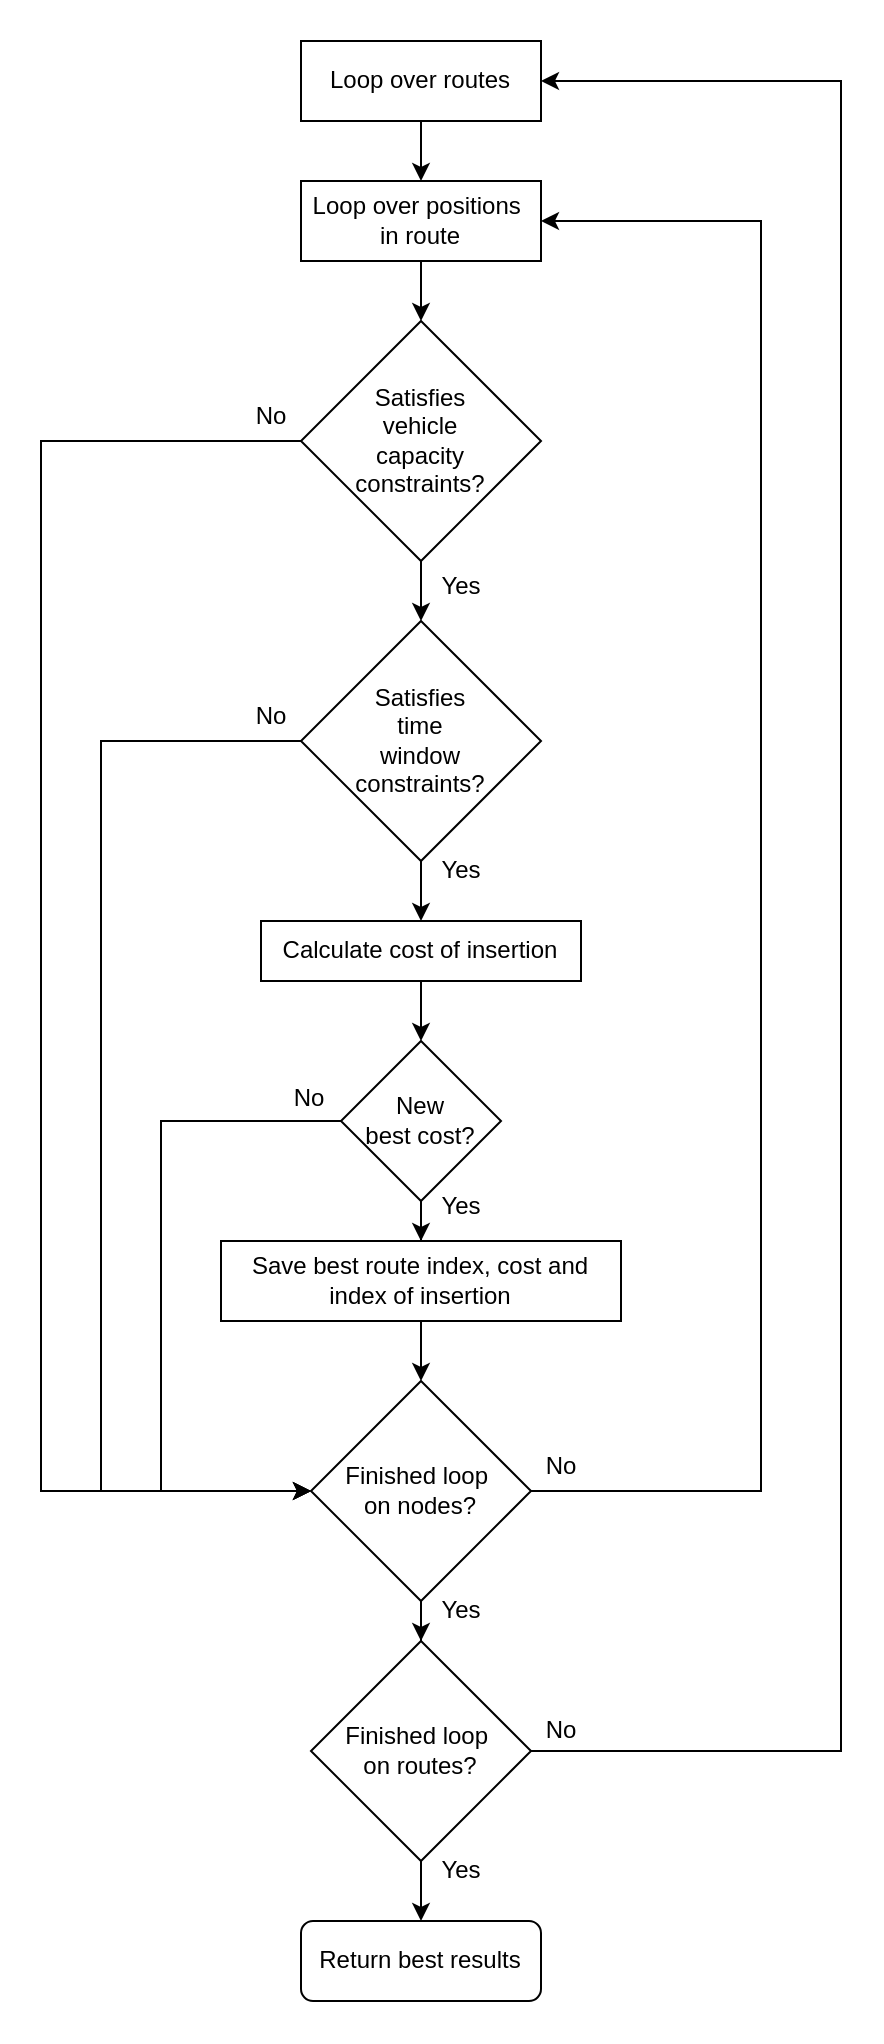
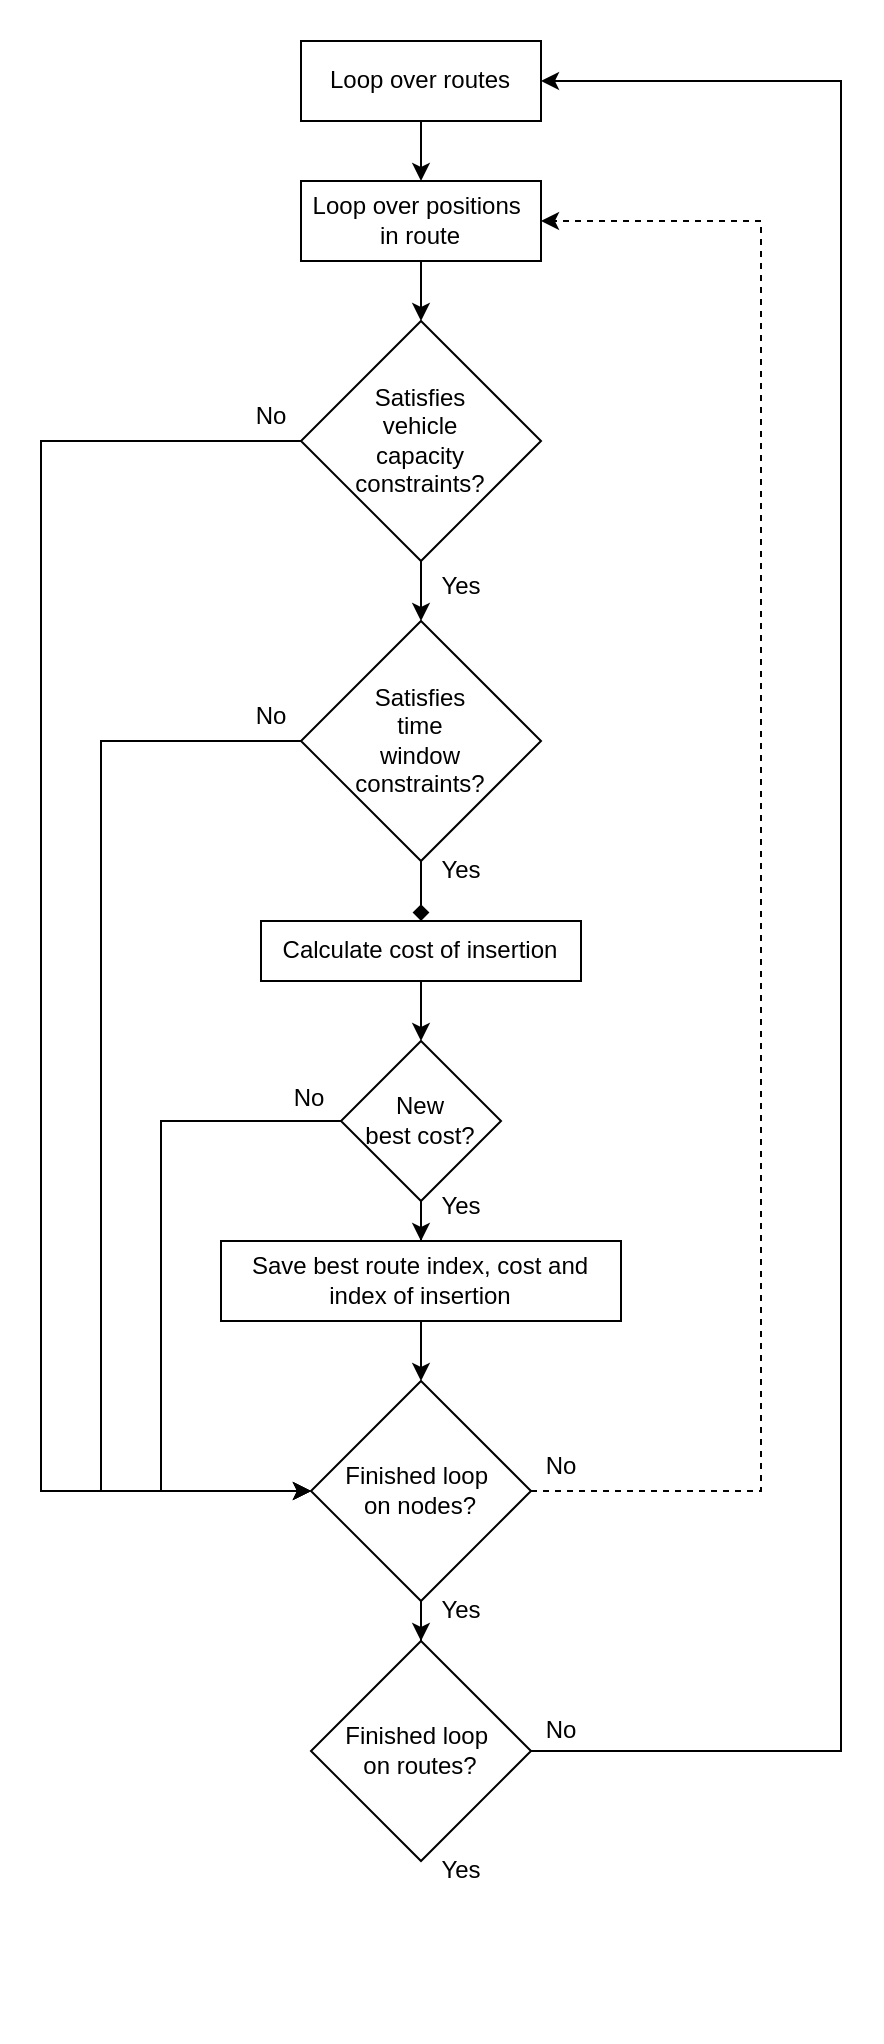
(761, 867) -> (761, 867)
(421, 906) -> (421, 905)
(421, 1898) -> none
(421, 1961) -> none
